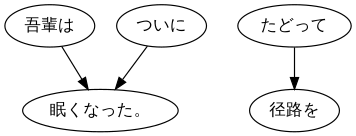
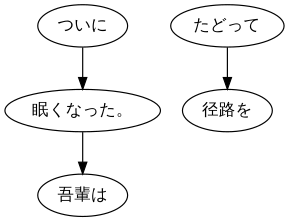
(72, 63) -> (83, 147)
